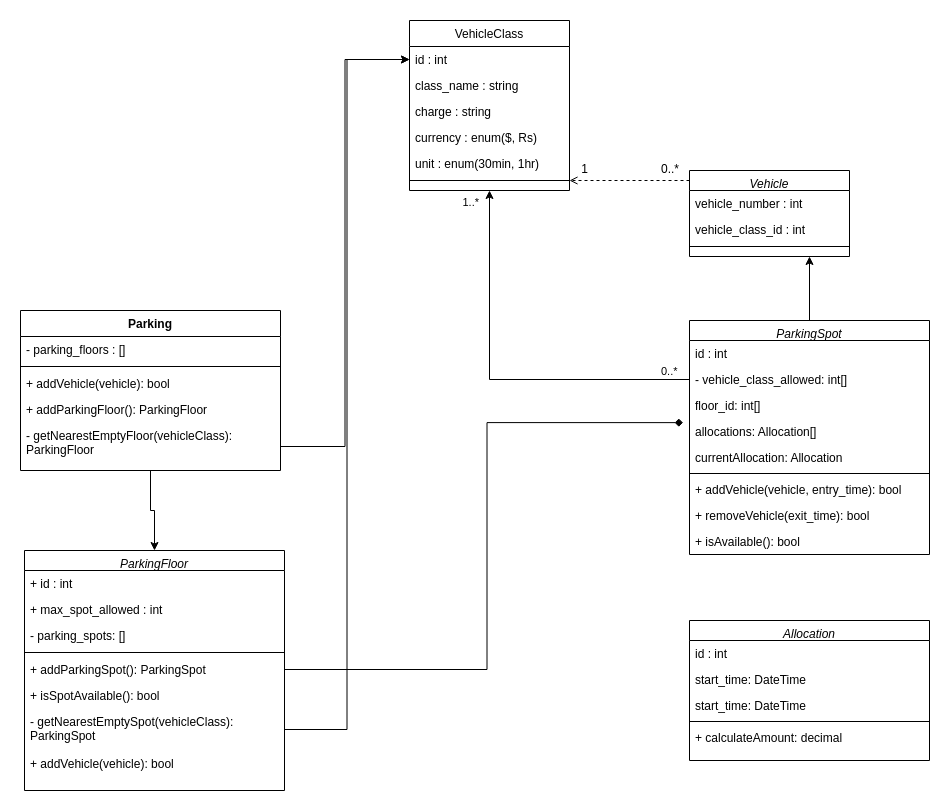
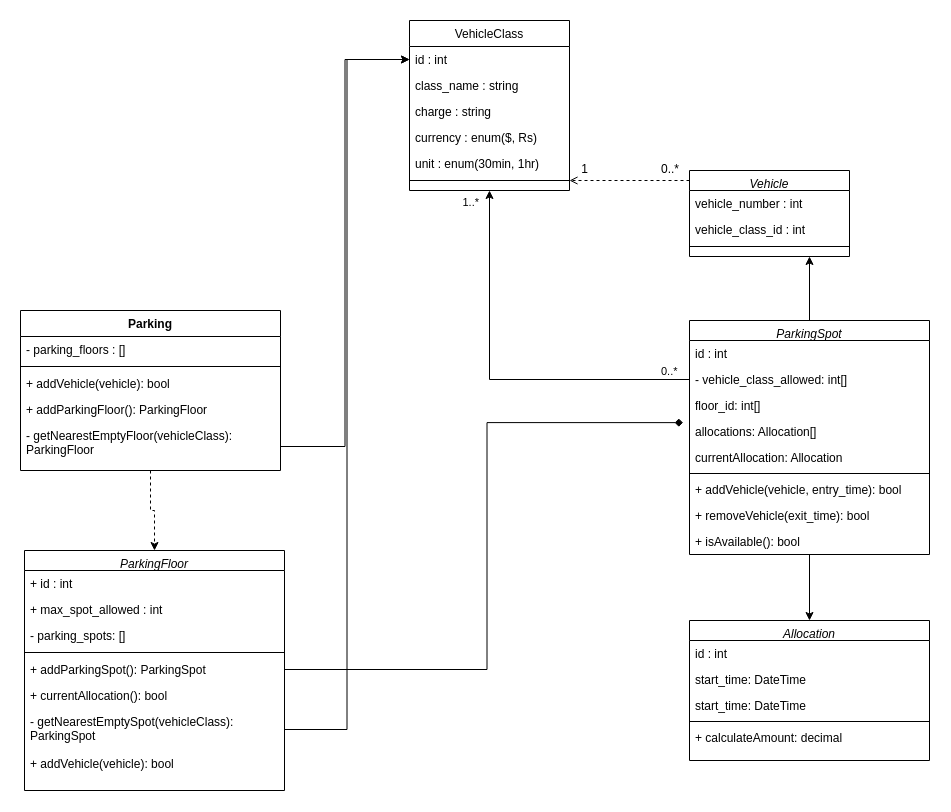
(151, 510) -> (151, 510)
none -> (810, 585)
(102, 697) -> (110, 697)
